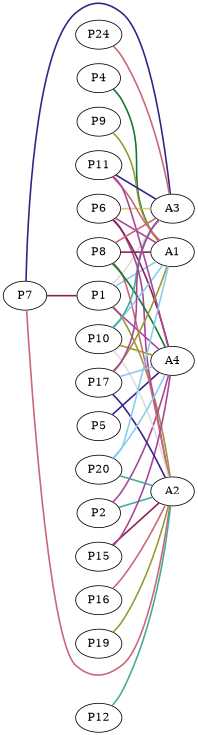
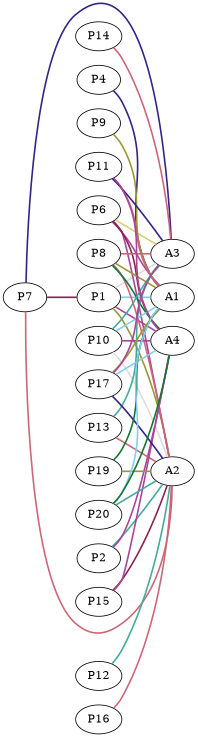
(99, 35) -> (99, 36)
(136, 161) -> (138, 168)
(136, 252) -> (126, 270)
(136, 350) -> (136, 341)
none -> (137, 384)
(142, 418) -> (145, 444)
(99, 426) -> none
none -> (99, 428)
